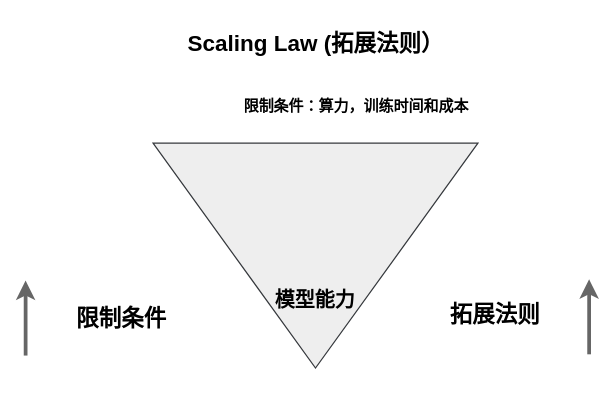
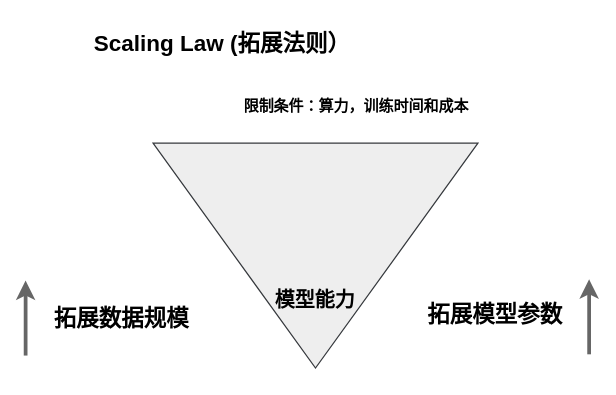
(316, 44) -> (222, 44)
(496, 316) -> (496, 316)
(122, 319) -> (122, 319)
